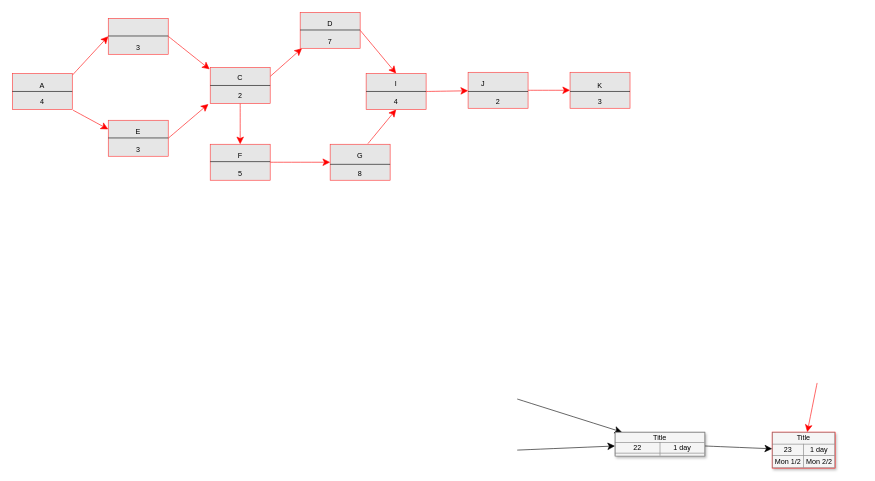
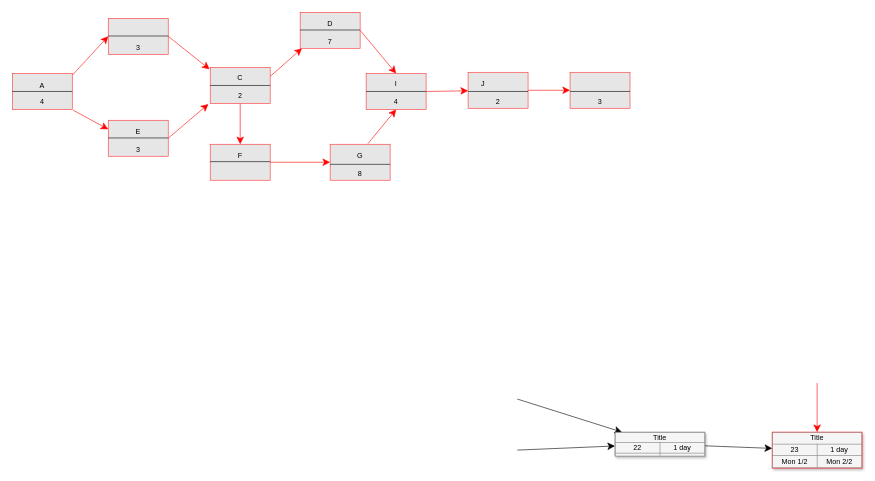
(600, 86) -> none
(240, 174) -> none
(804, 450) -> (818, 450)
